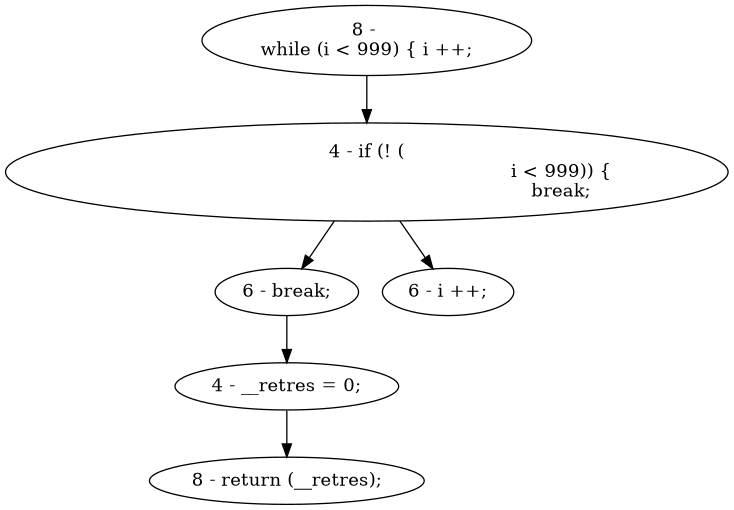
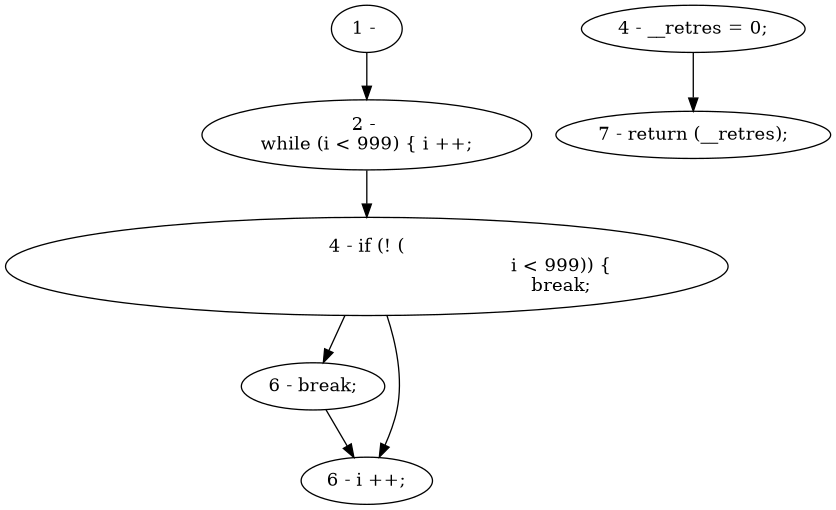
none -> (367, 29)
(367, 40) -> (367, 135)
(287, 333) -> (337, 428)
(287, 481) -> (693, 135)
